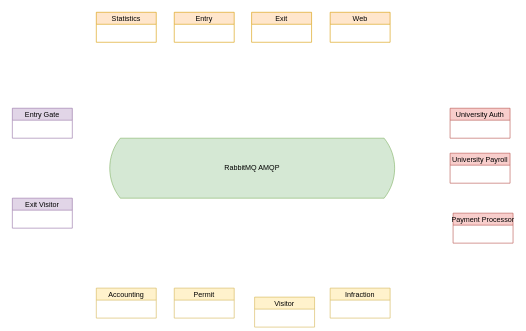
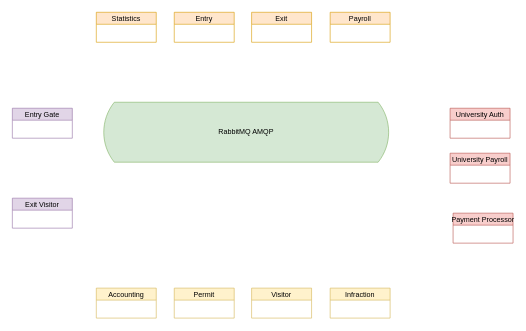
(360, 19) -> (360, 19)
(252, 168) -> (246, 132)
(285, 312) -> (282, 303)
